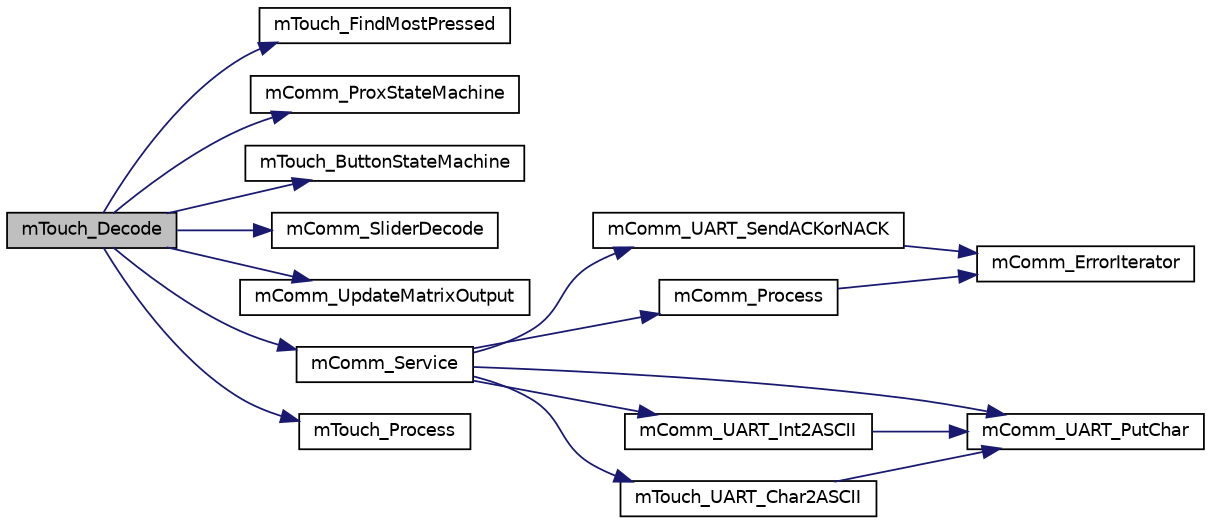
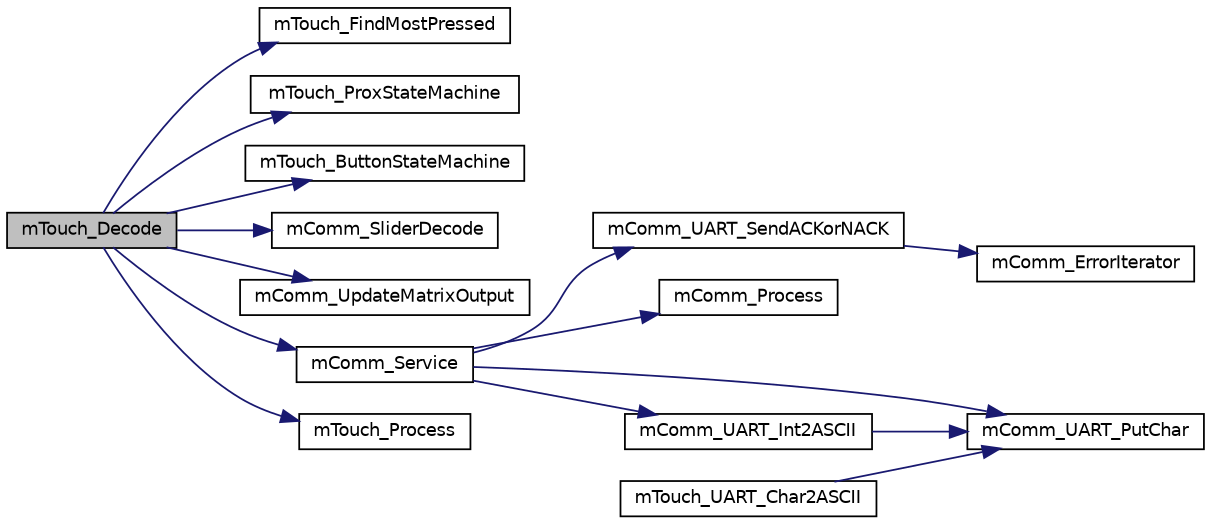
(385, 94) -> (385, 94)
(898, 283) -> none
(551, 417) -> none
